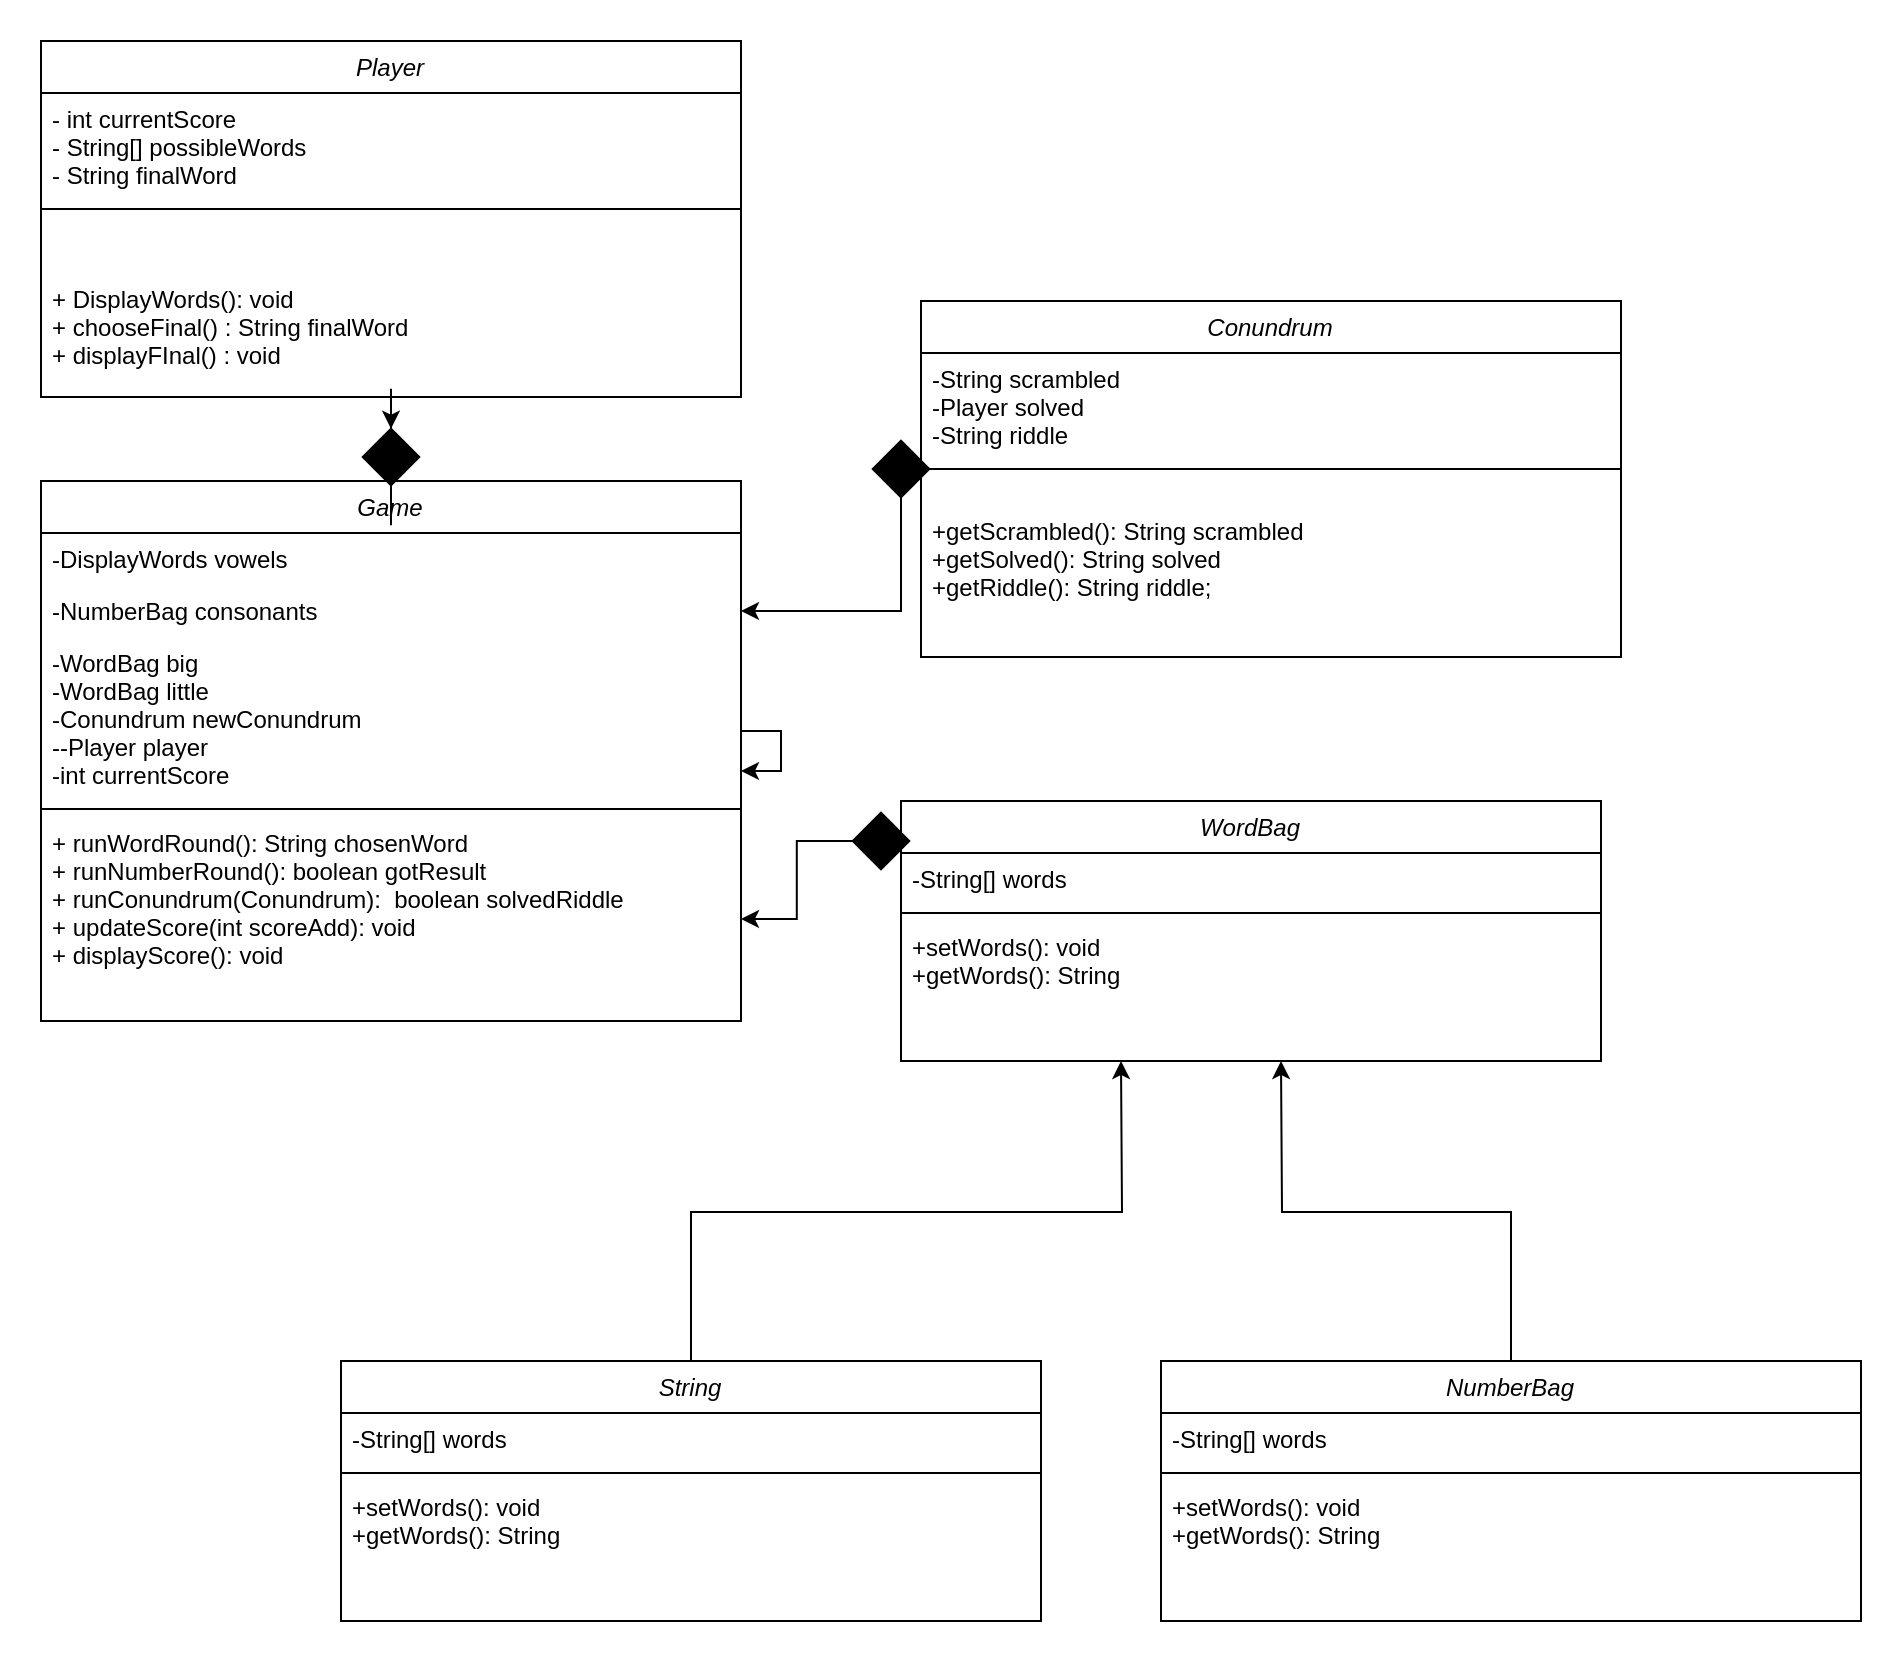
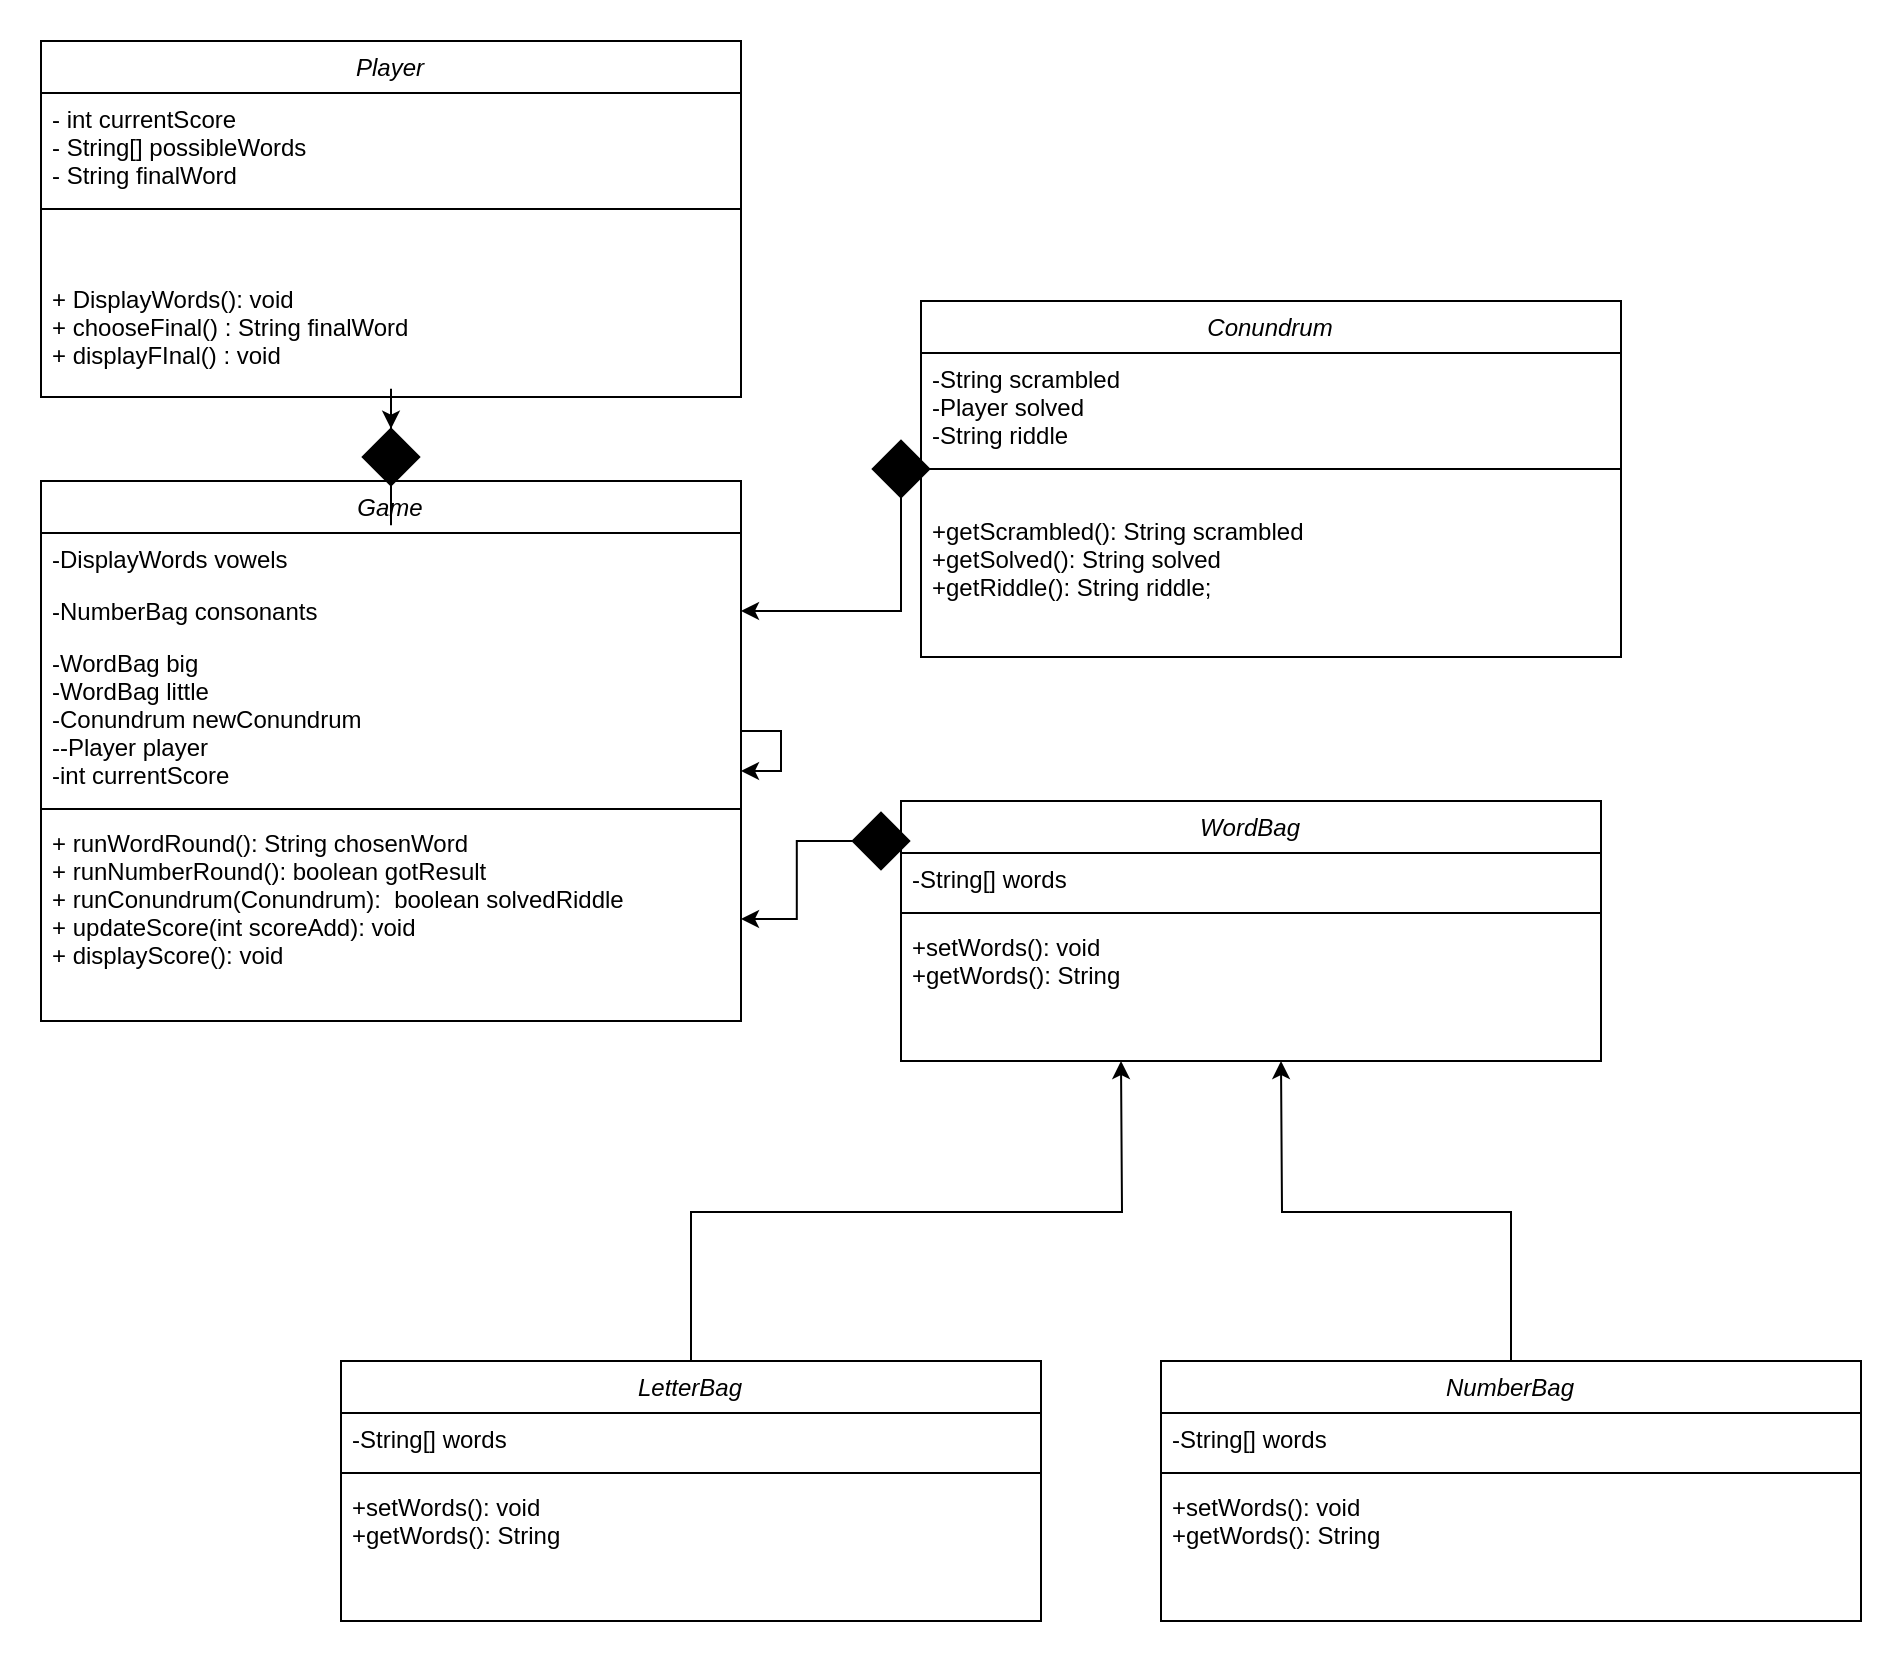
(690, 1388) -> (690, 1388)
